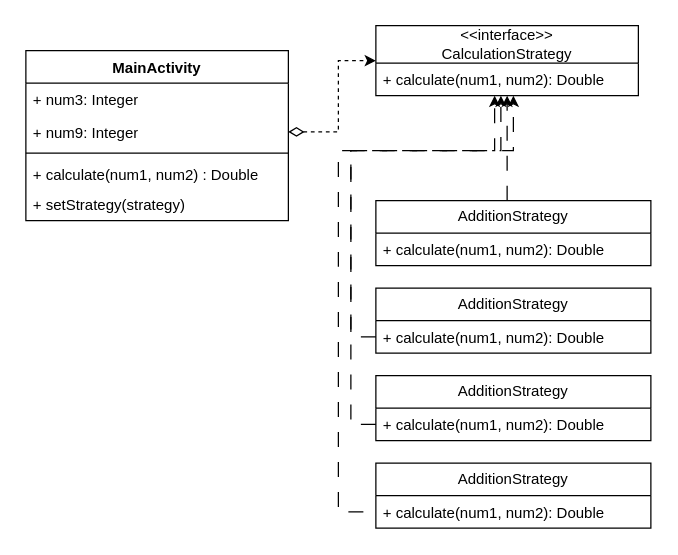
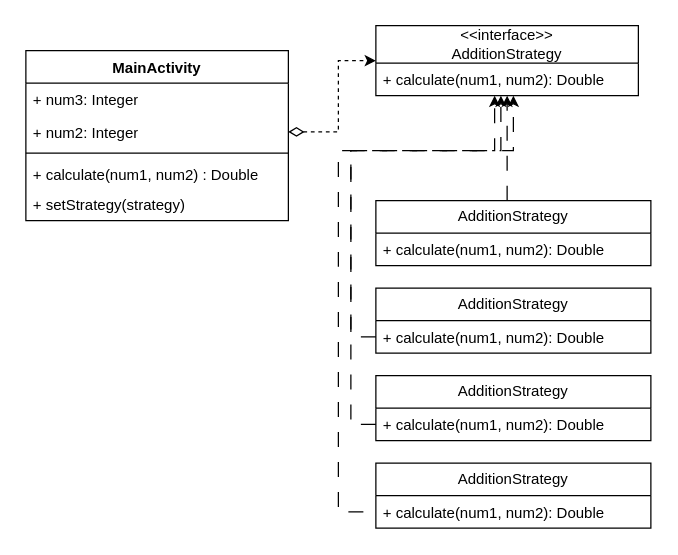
(507, 44) -> (507, 44)
(90, 133) -> (90, 133)
